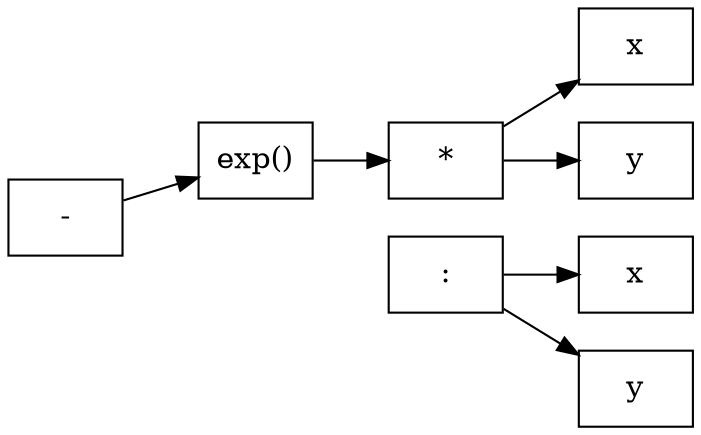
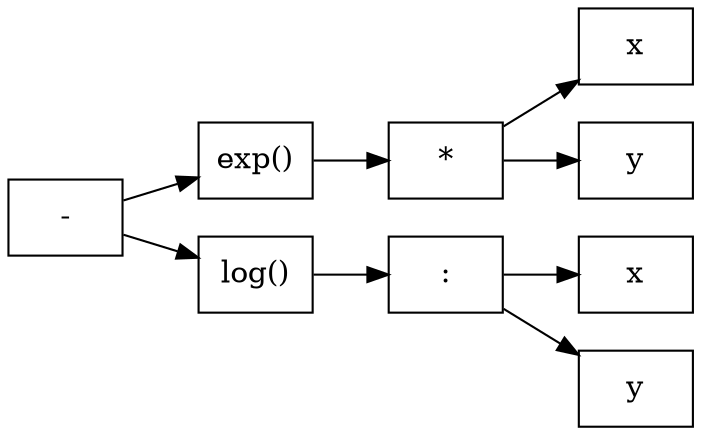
none -> (256, 275)
